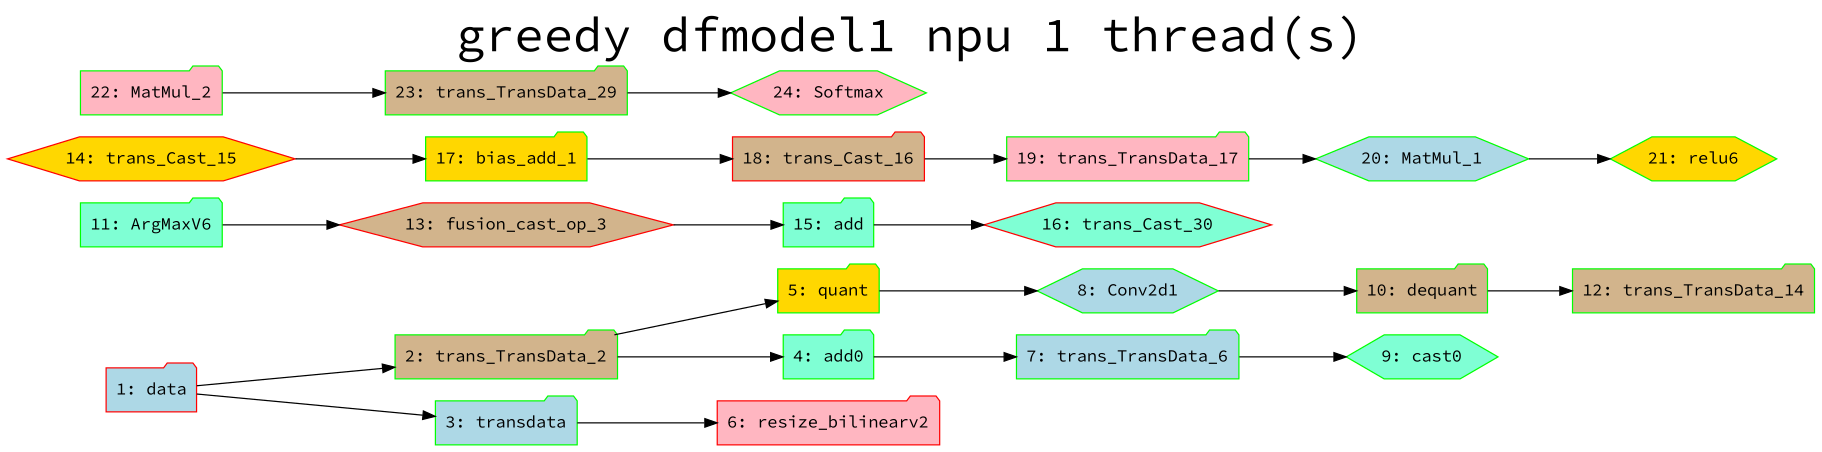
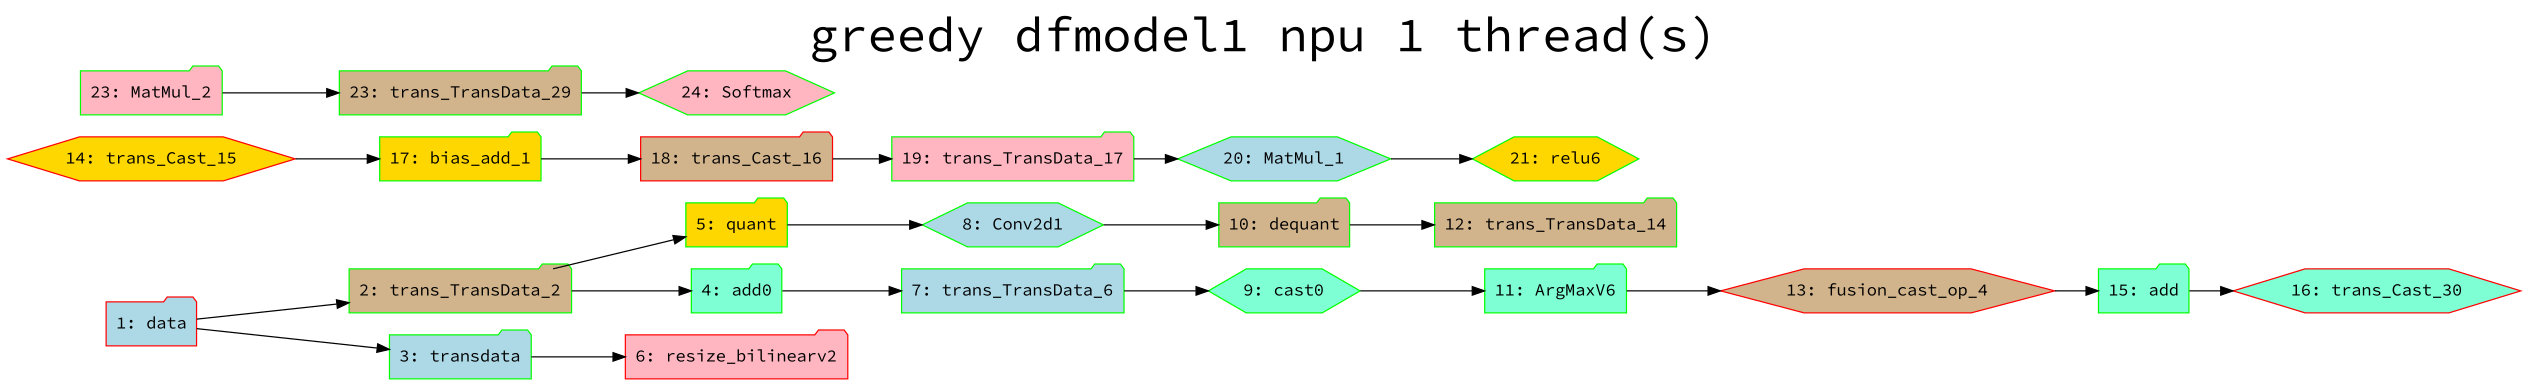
(151, 93) -> (151, 93)
(506, 225) -> (1888, 291)
none -> (1416, 291)
